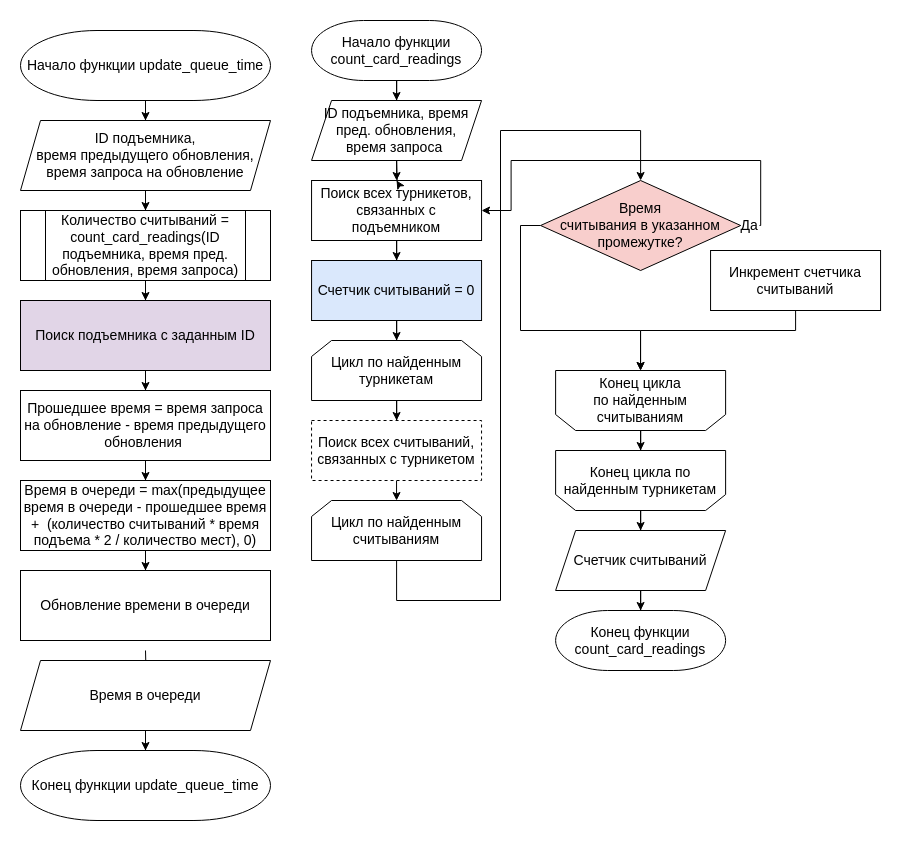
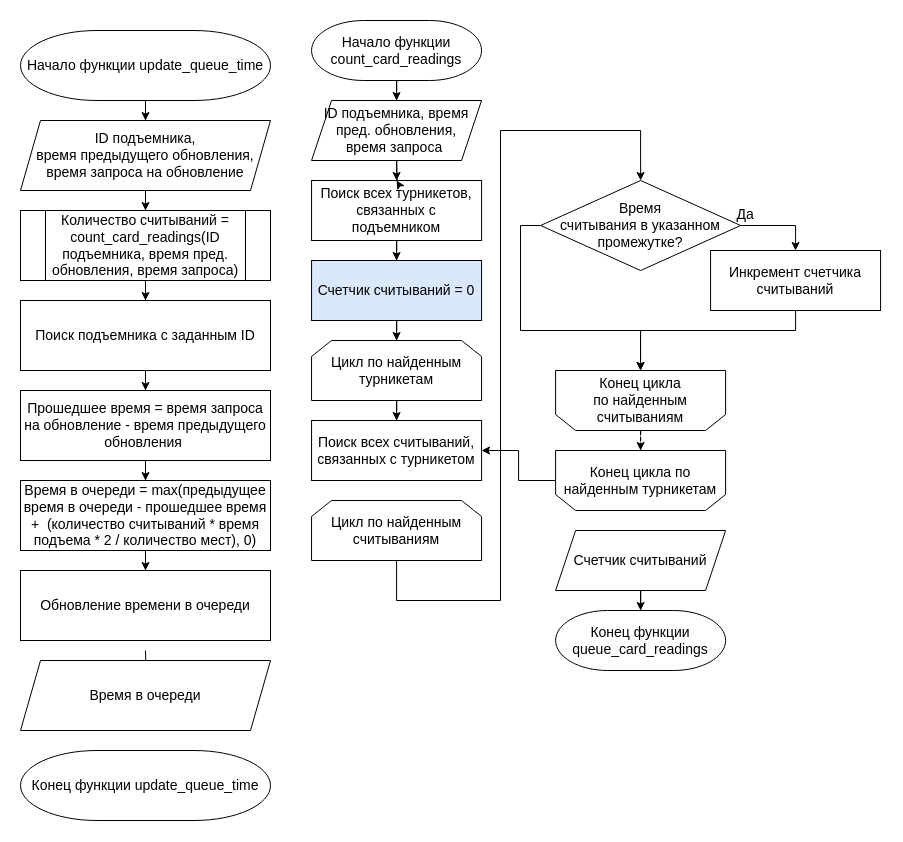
(642, 161) -> (777, 226)
(641, 226) -> (641, 226)
(146, 336) -> (146, 336)
(641, 434) -> (641, 434)
(397, 451) -> (397, 451)
(397, 487) -> none
(641, 525) -> (519, 470)
(641, 641) -> (641, 641)
(146, 745) -> none
